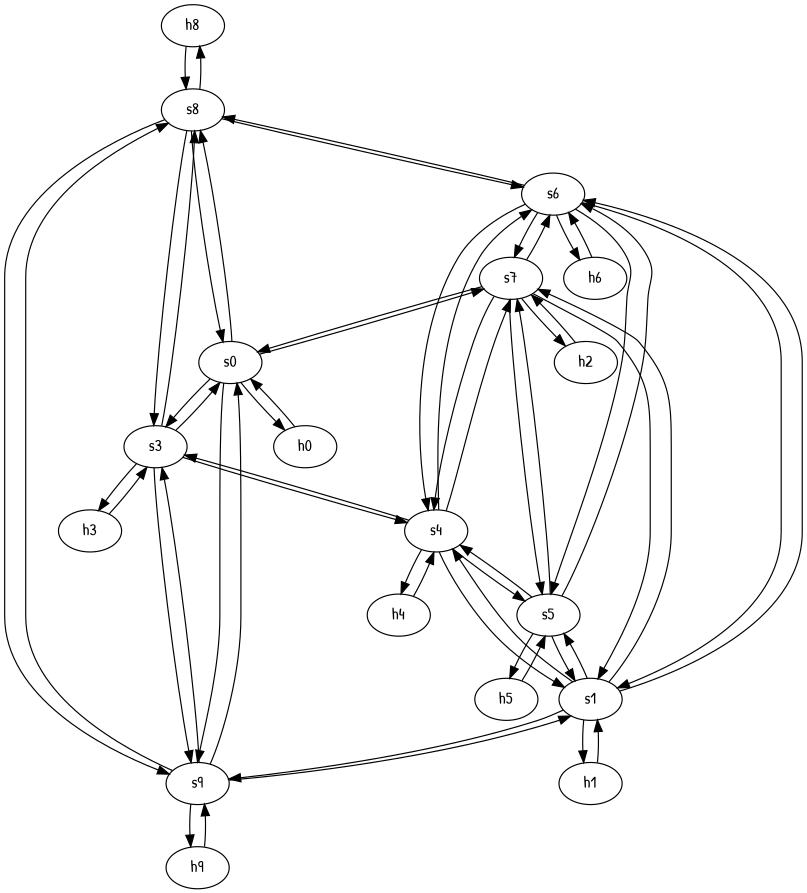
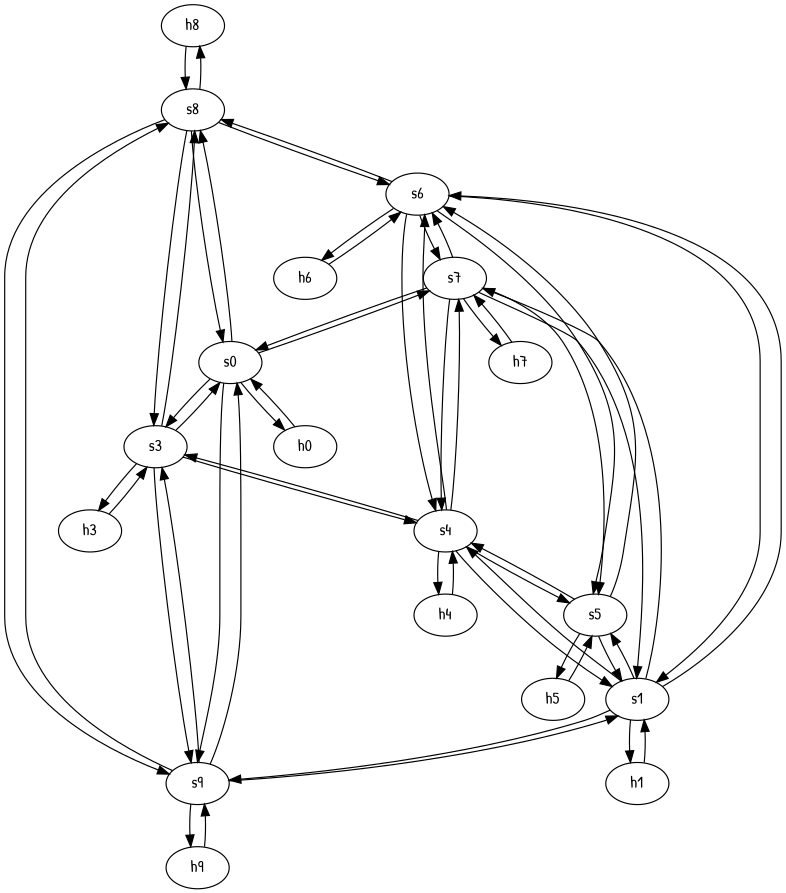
(586, 363) -> (520, 363)
(538, 452) -> none
